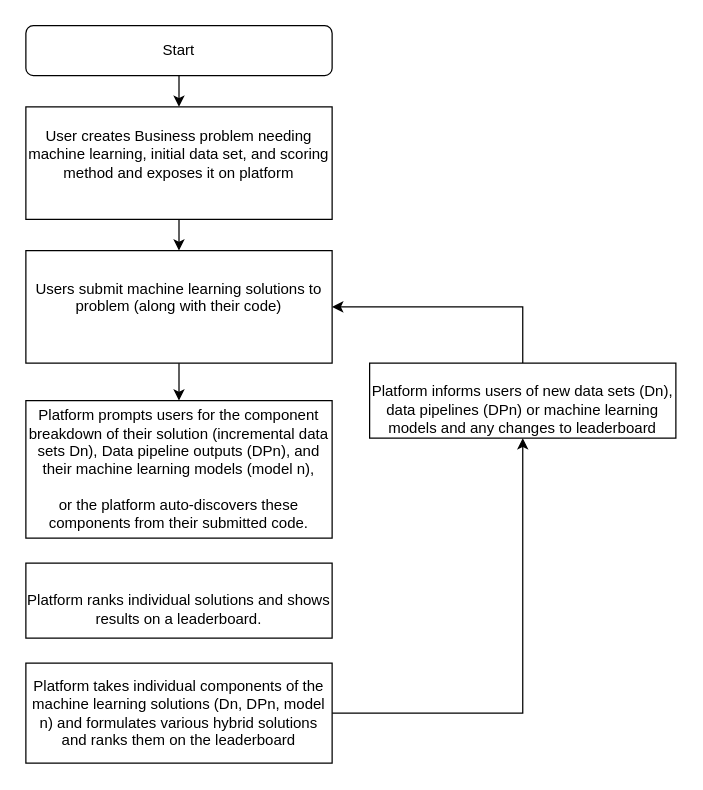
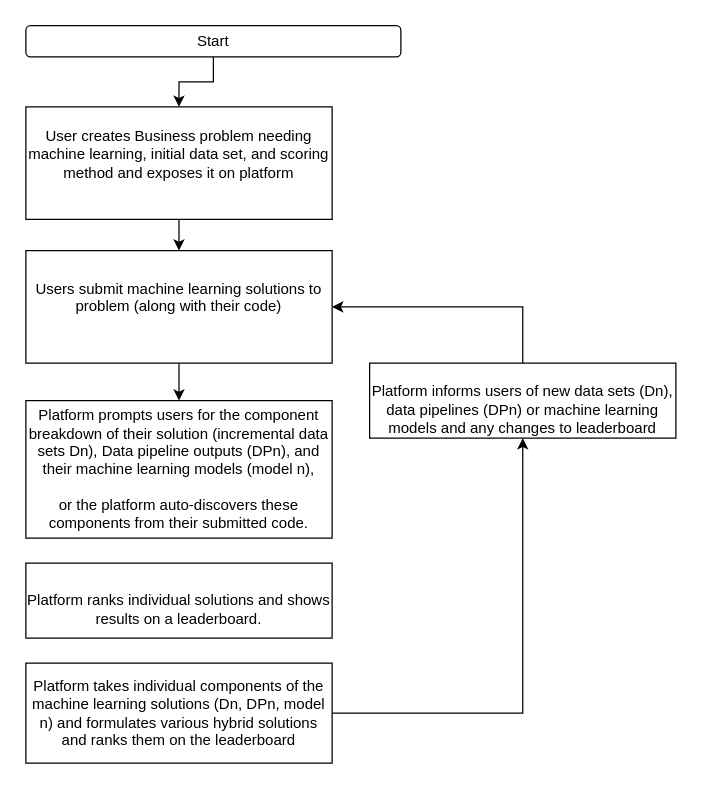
(179, 51) -> (213, 41)
